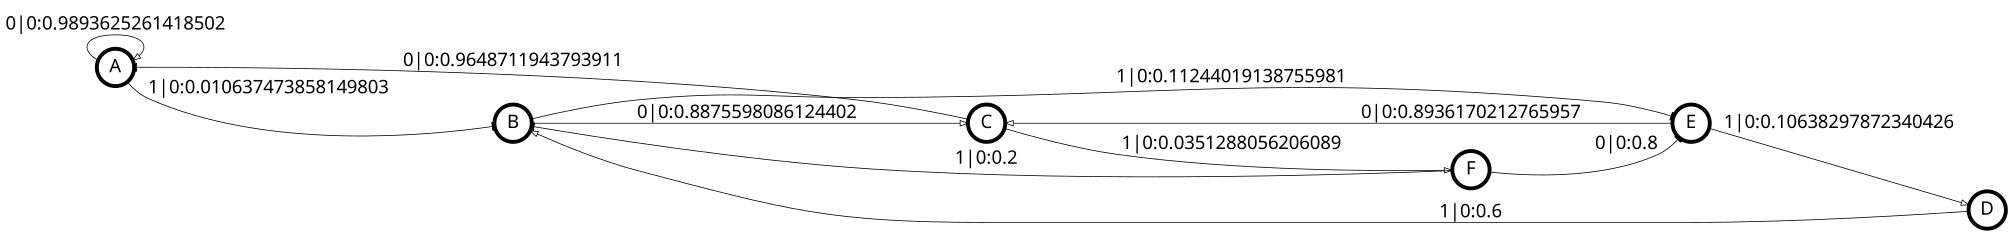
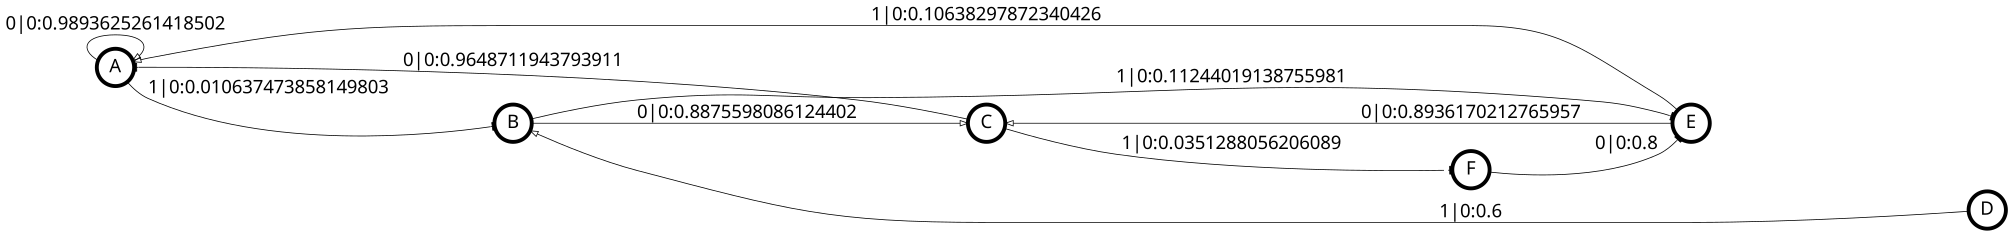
(1223, 165) -> (1223, 165)
(1835, 165) -> (919, 26)
(992, 174) -> none
